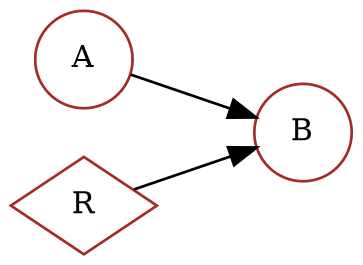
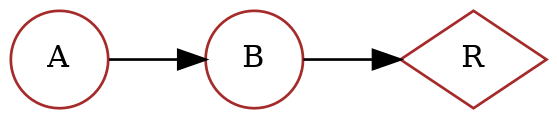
(182, 173) -> (338, 60)
